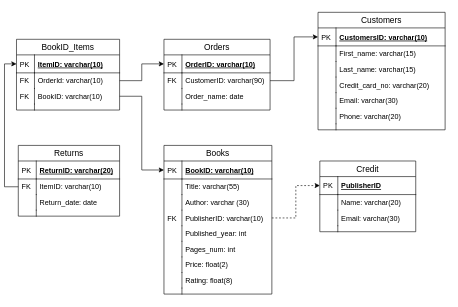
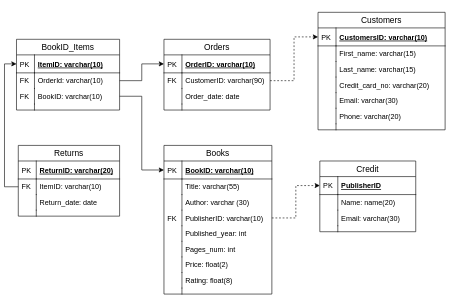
(294, 60) -> (294, 60)
(216, 97) -> (216, 97)
(374, 203) -> (368, 203)
